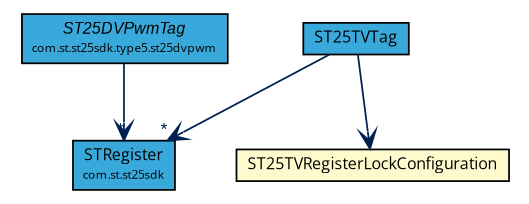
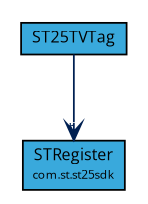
(124, 39) -> none
(372, 165) -> none
